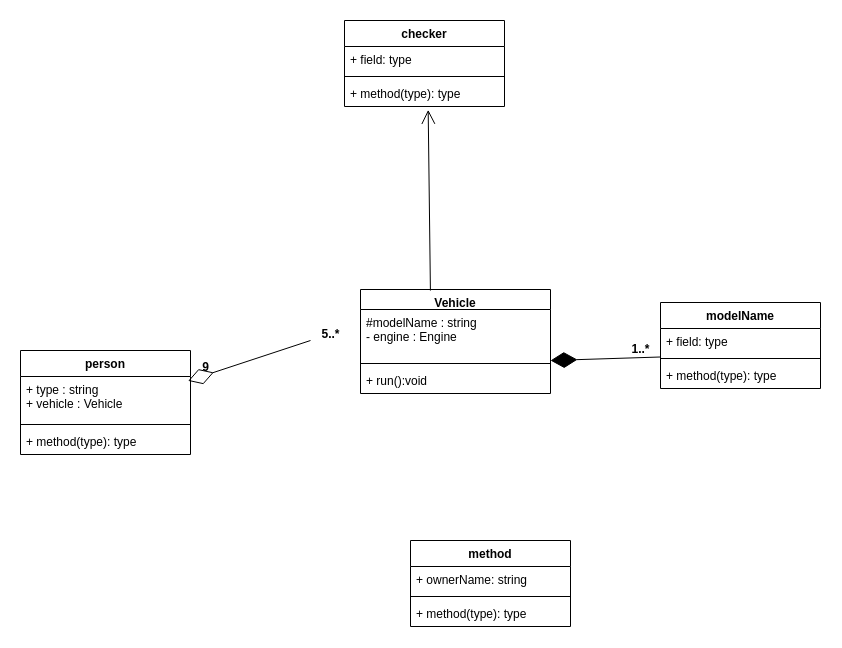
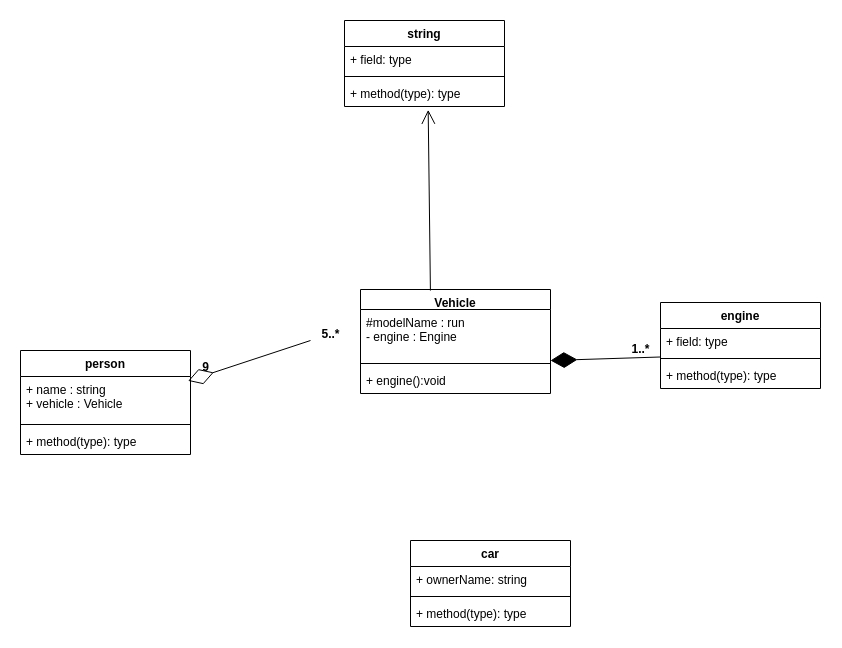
(425, 35) -> (425, 35)
(741, 317) -> (741, 317)
(423, 331) -> (414, 331)
(402, 382) -> (411, 382)
(78, 398) -> (78, 398)
(491, 555) -> (491, 555)
